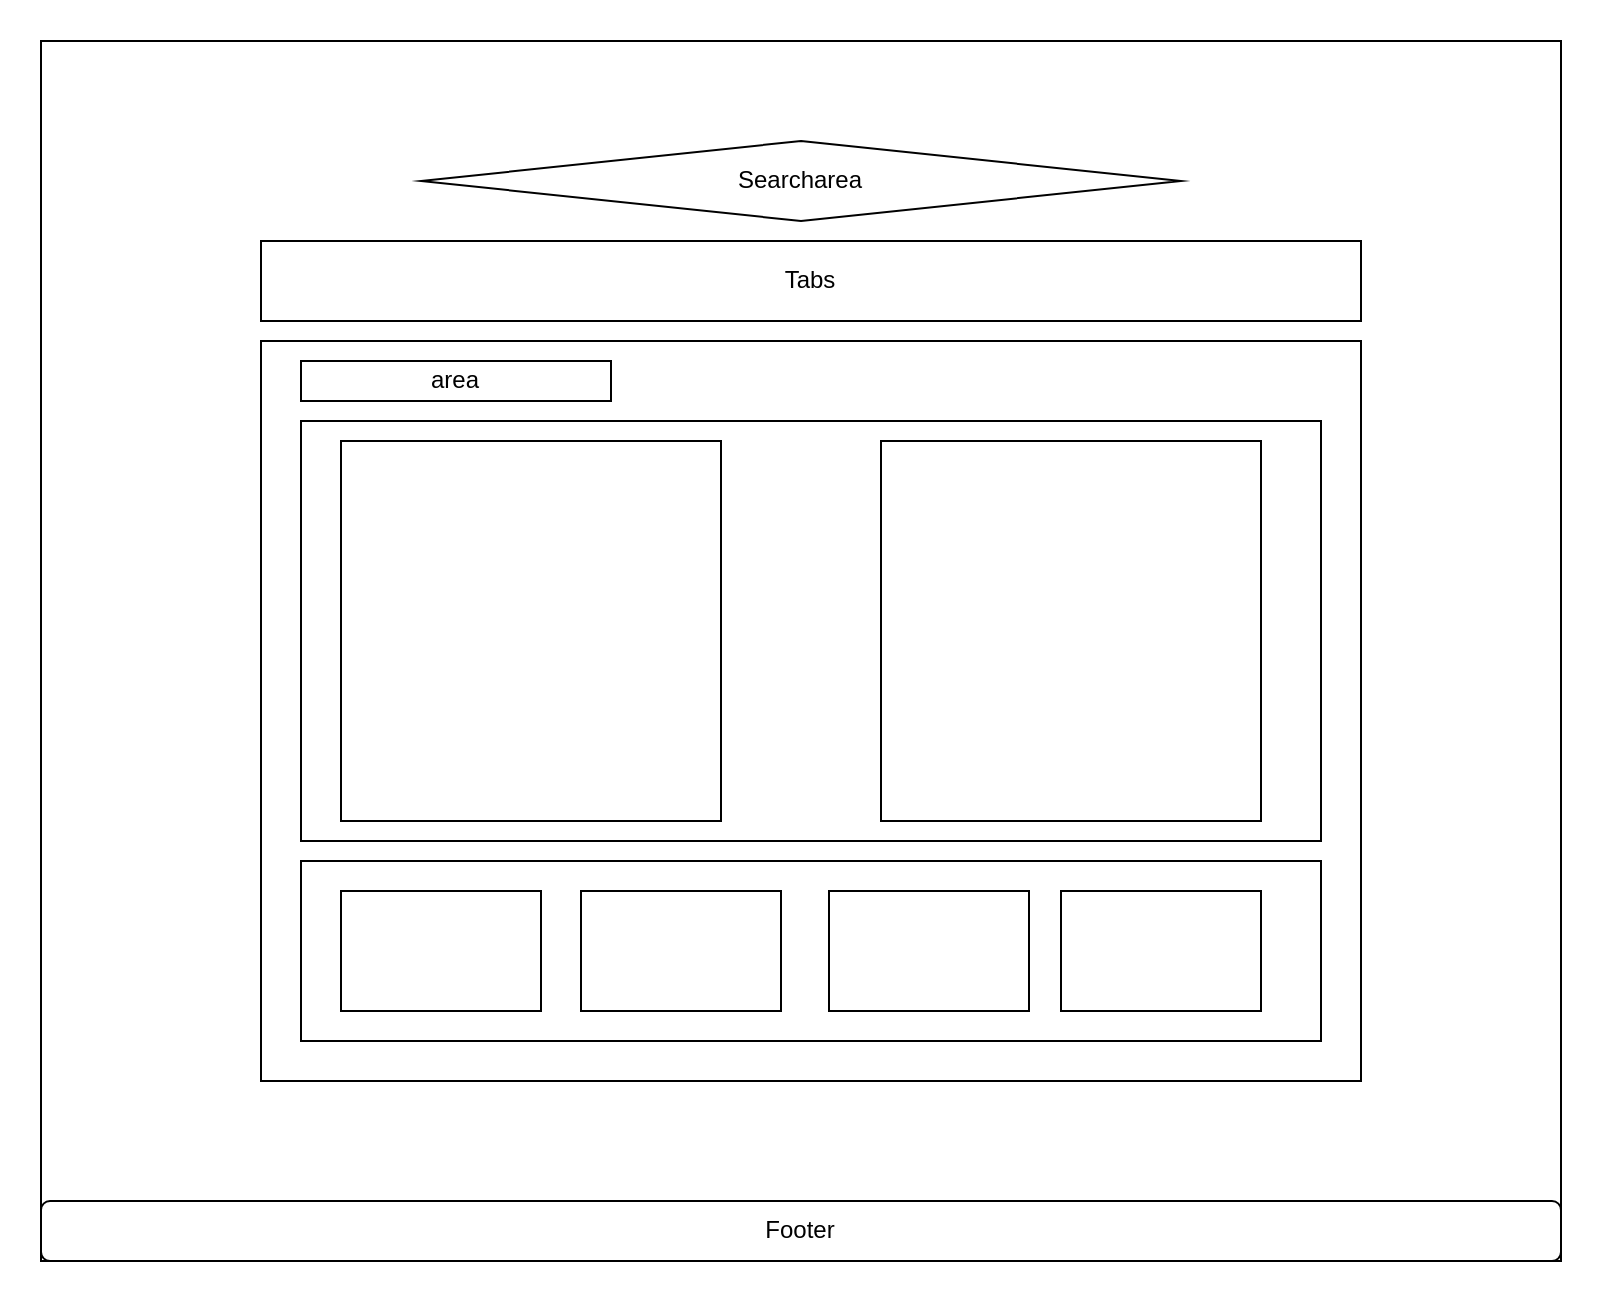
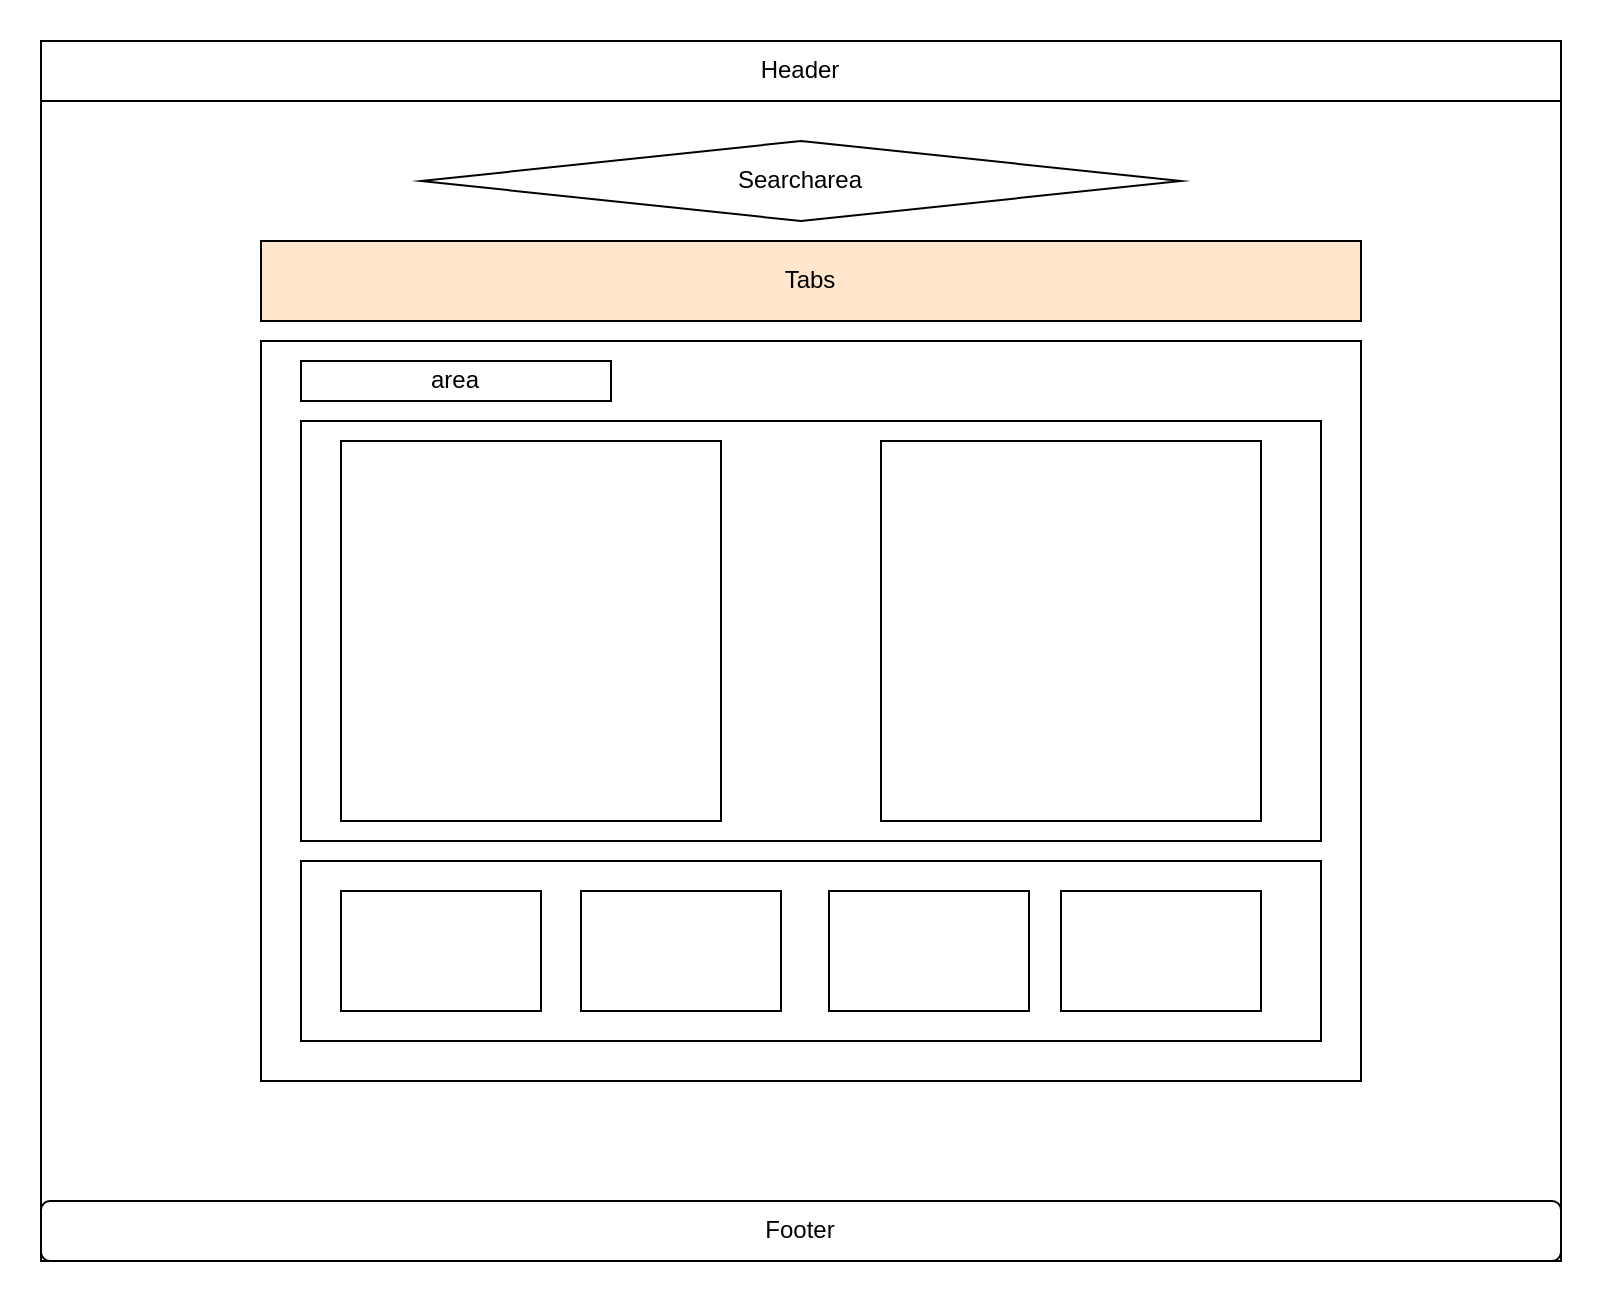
none -> (801, 71)
(811, 281) -> (811, 281)
